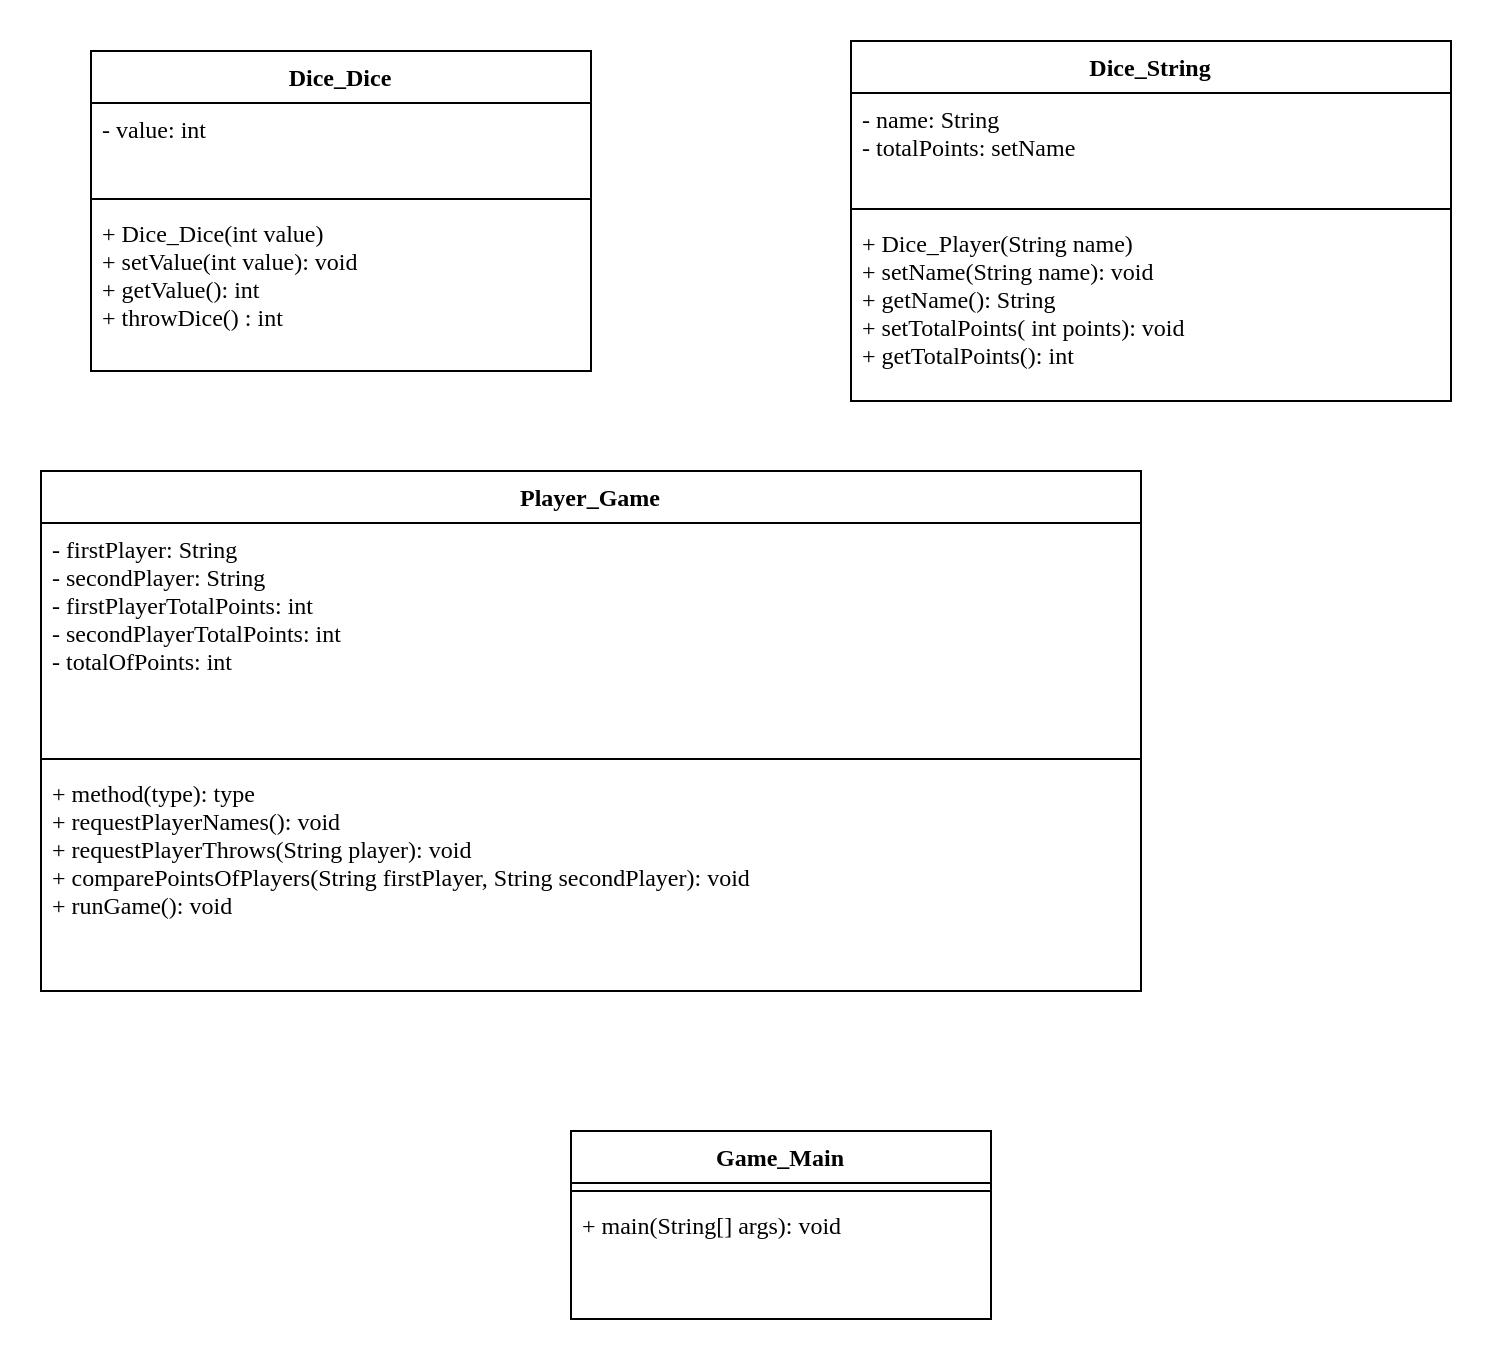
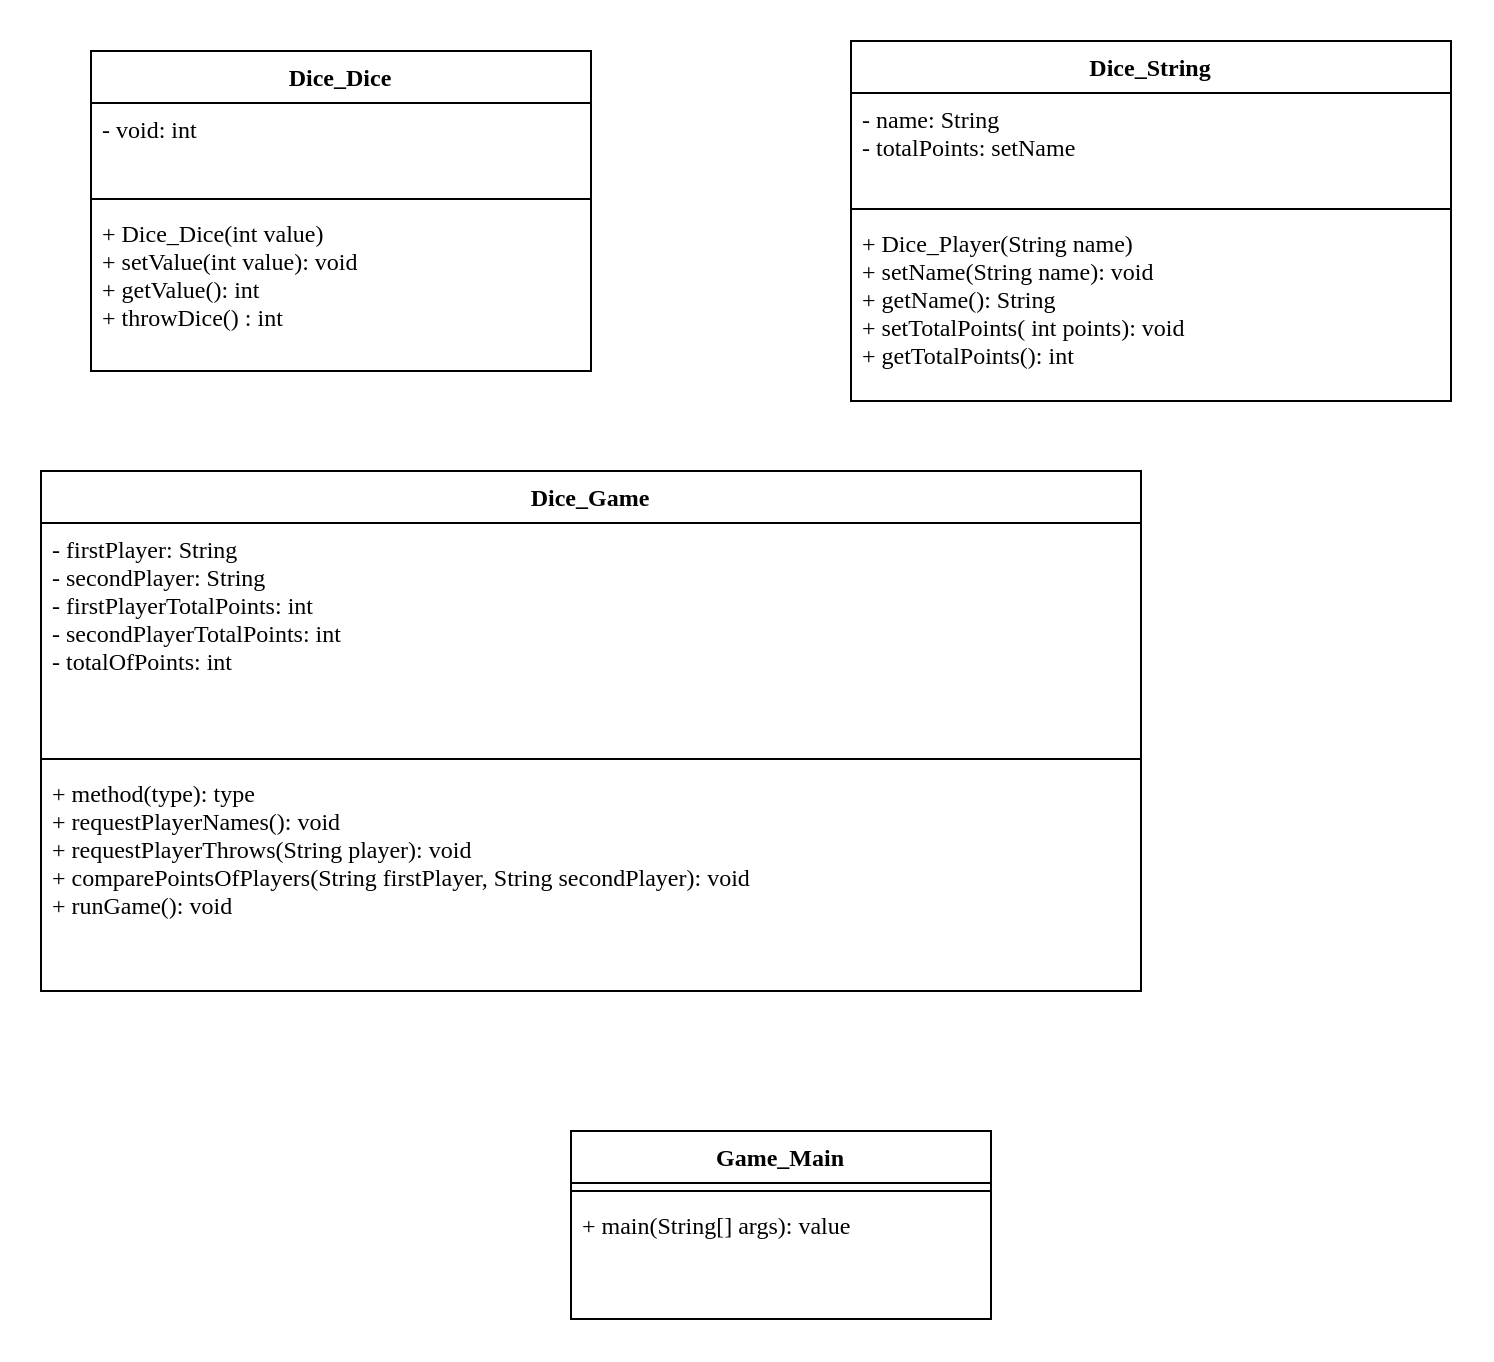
(167, 130) -> (160, 130)
(590, 498) -> (590, 498)
(745, 1226) -> (751, 1226)
